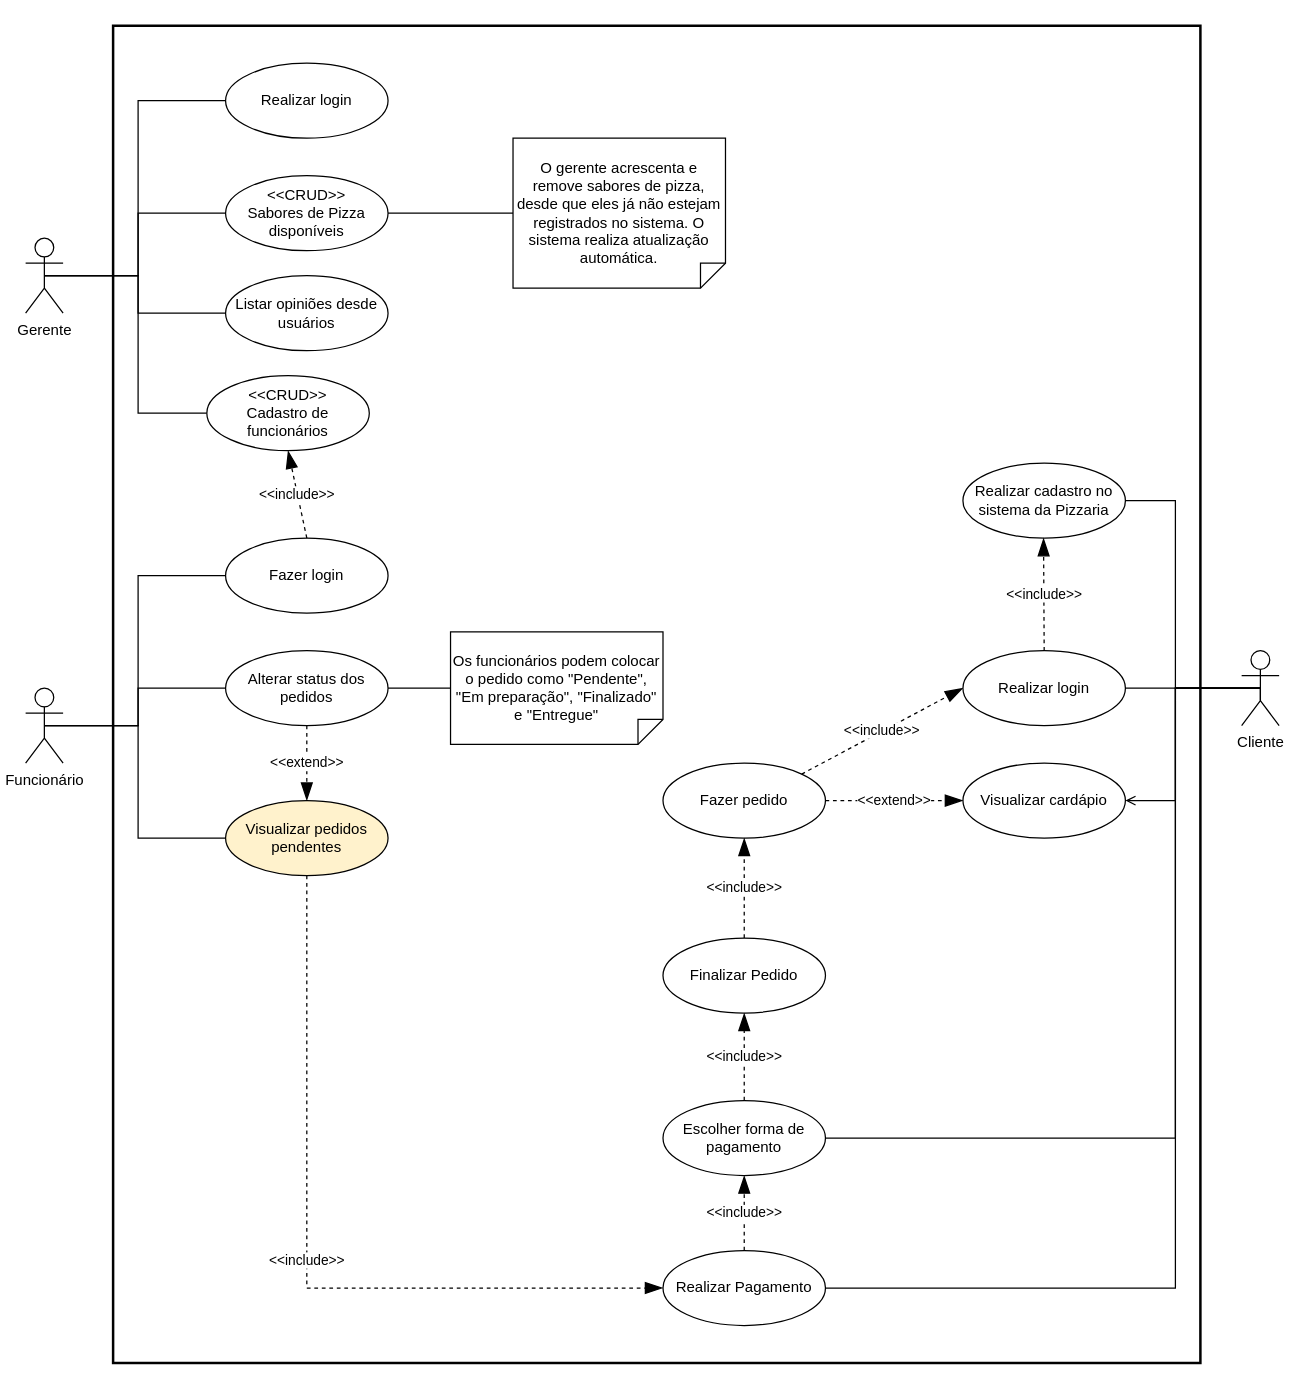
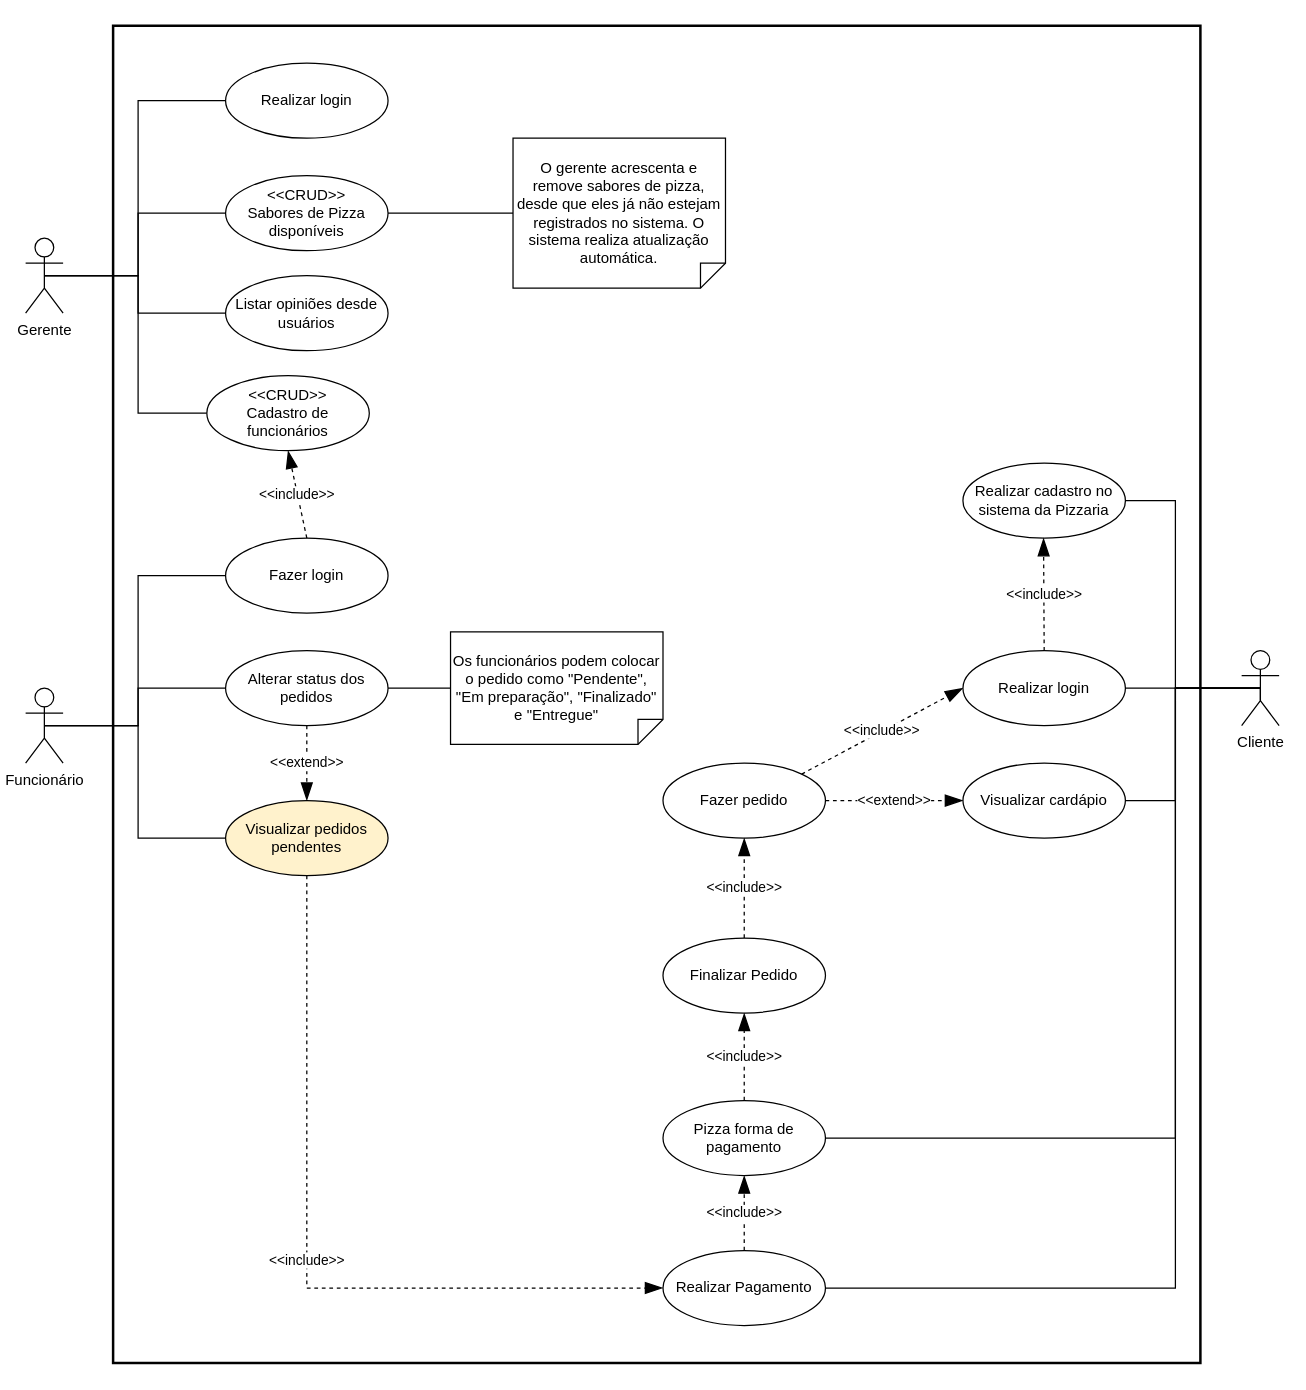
(1132, 801) -> (1131, 801)
(744, 1138) -> (744, 1138)
